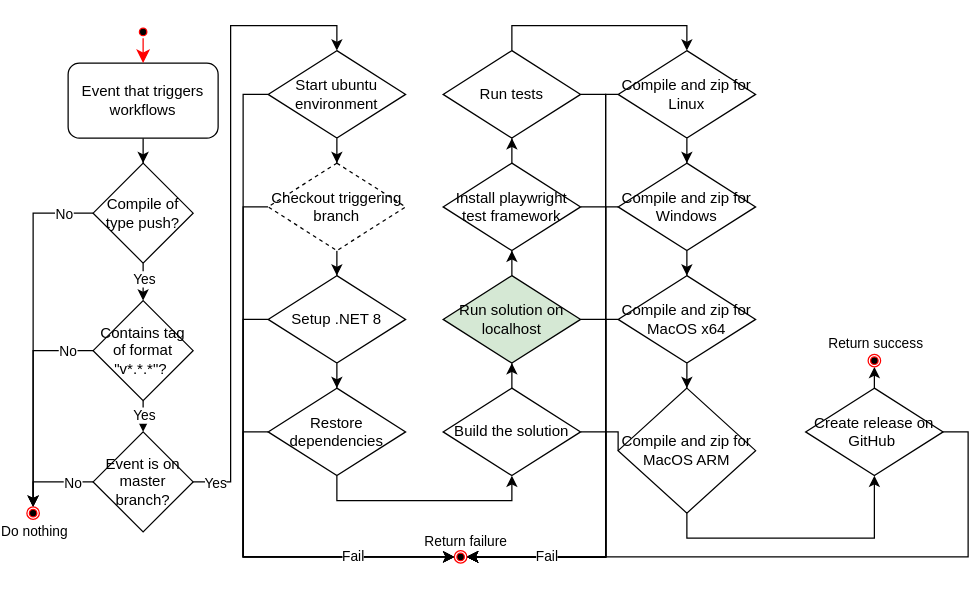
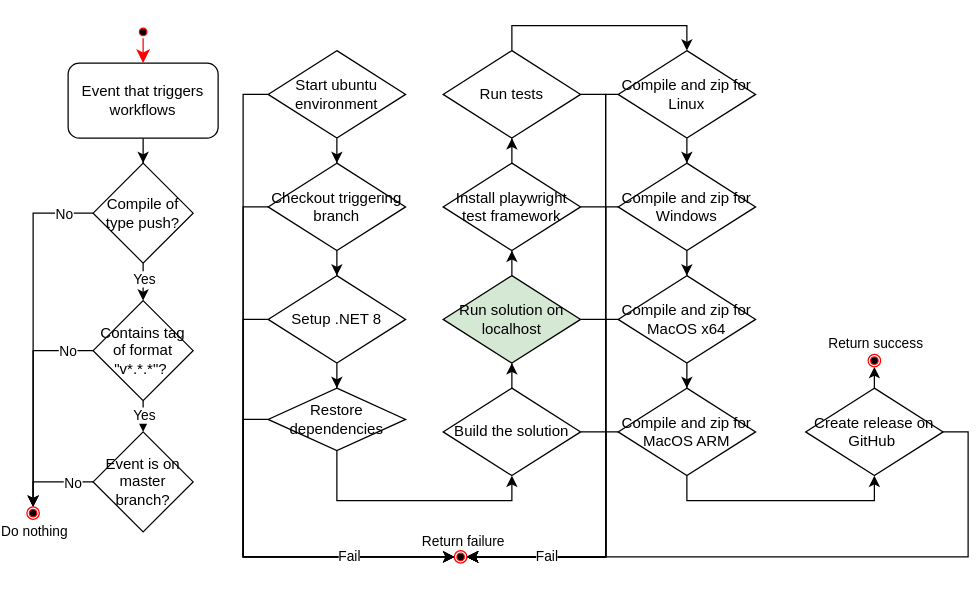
(337, 207) -> (337, 207)
(231, 211) -> none
(337, 432) -> (337, 419)
(687, 451) -> (687, 432)
